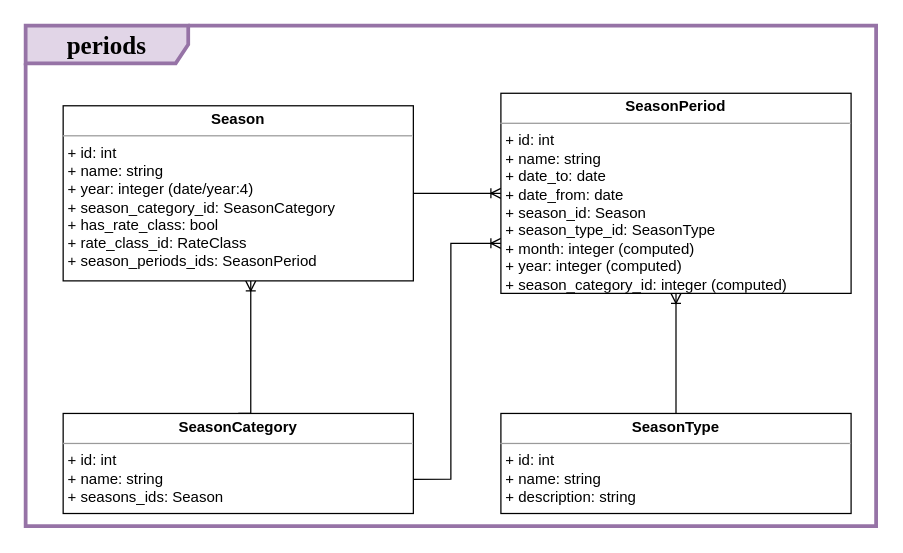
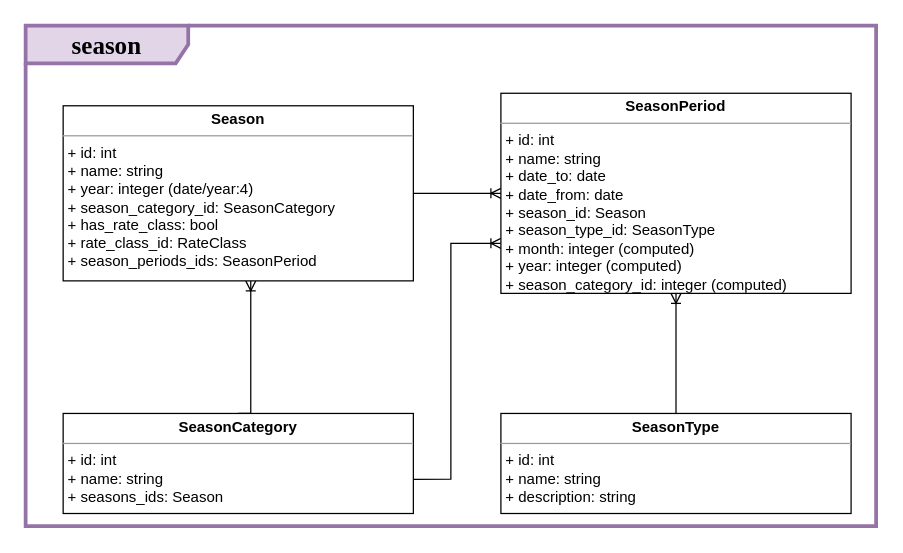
(107, 44) -> (107, 44)
